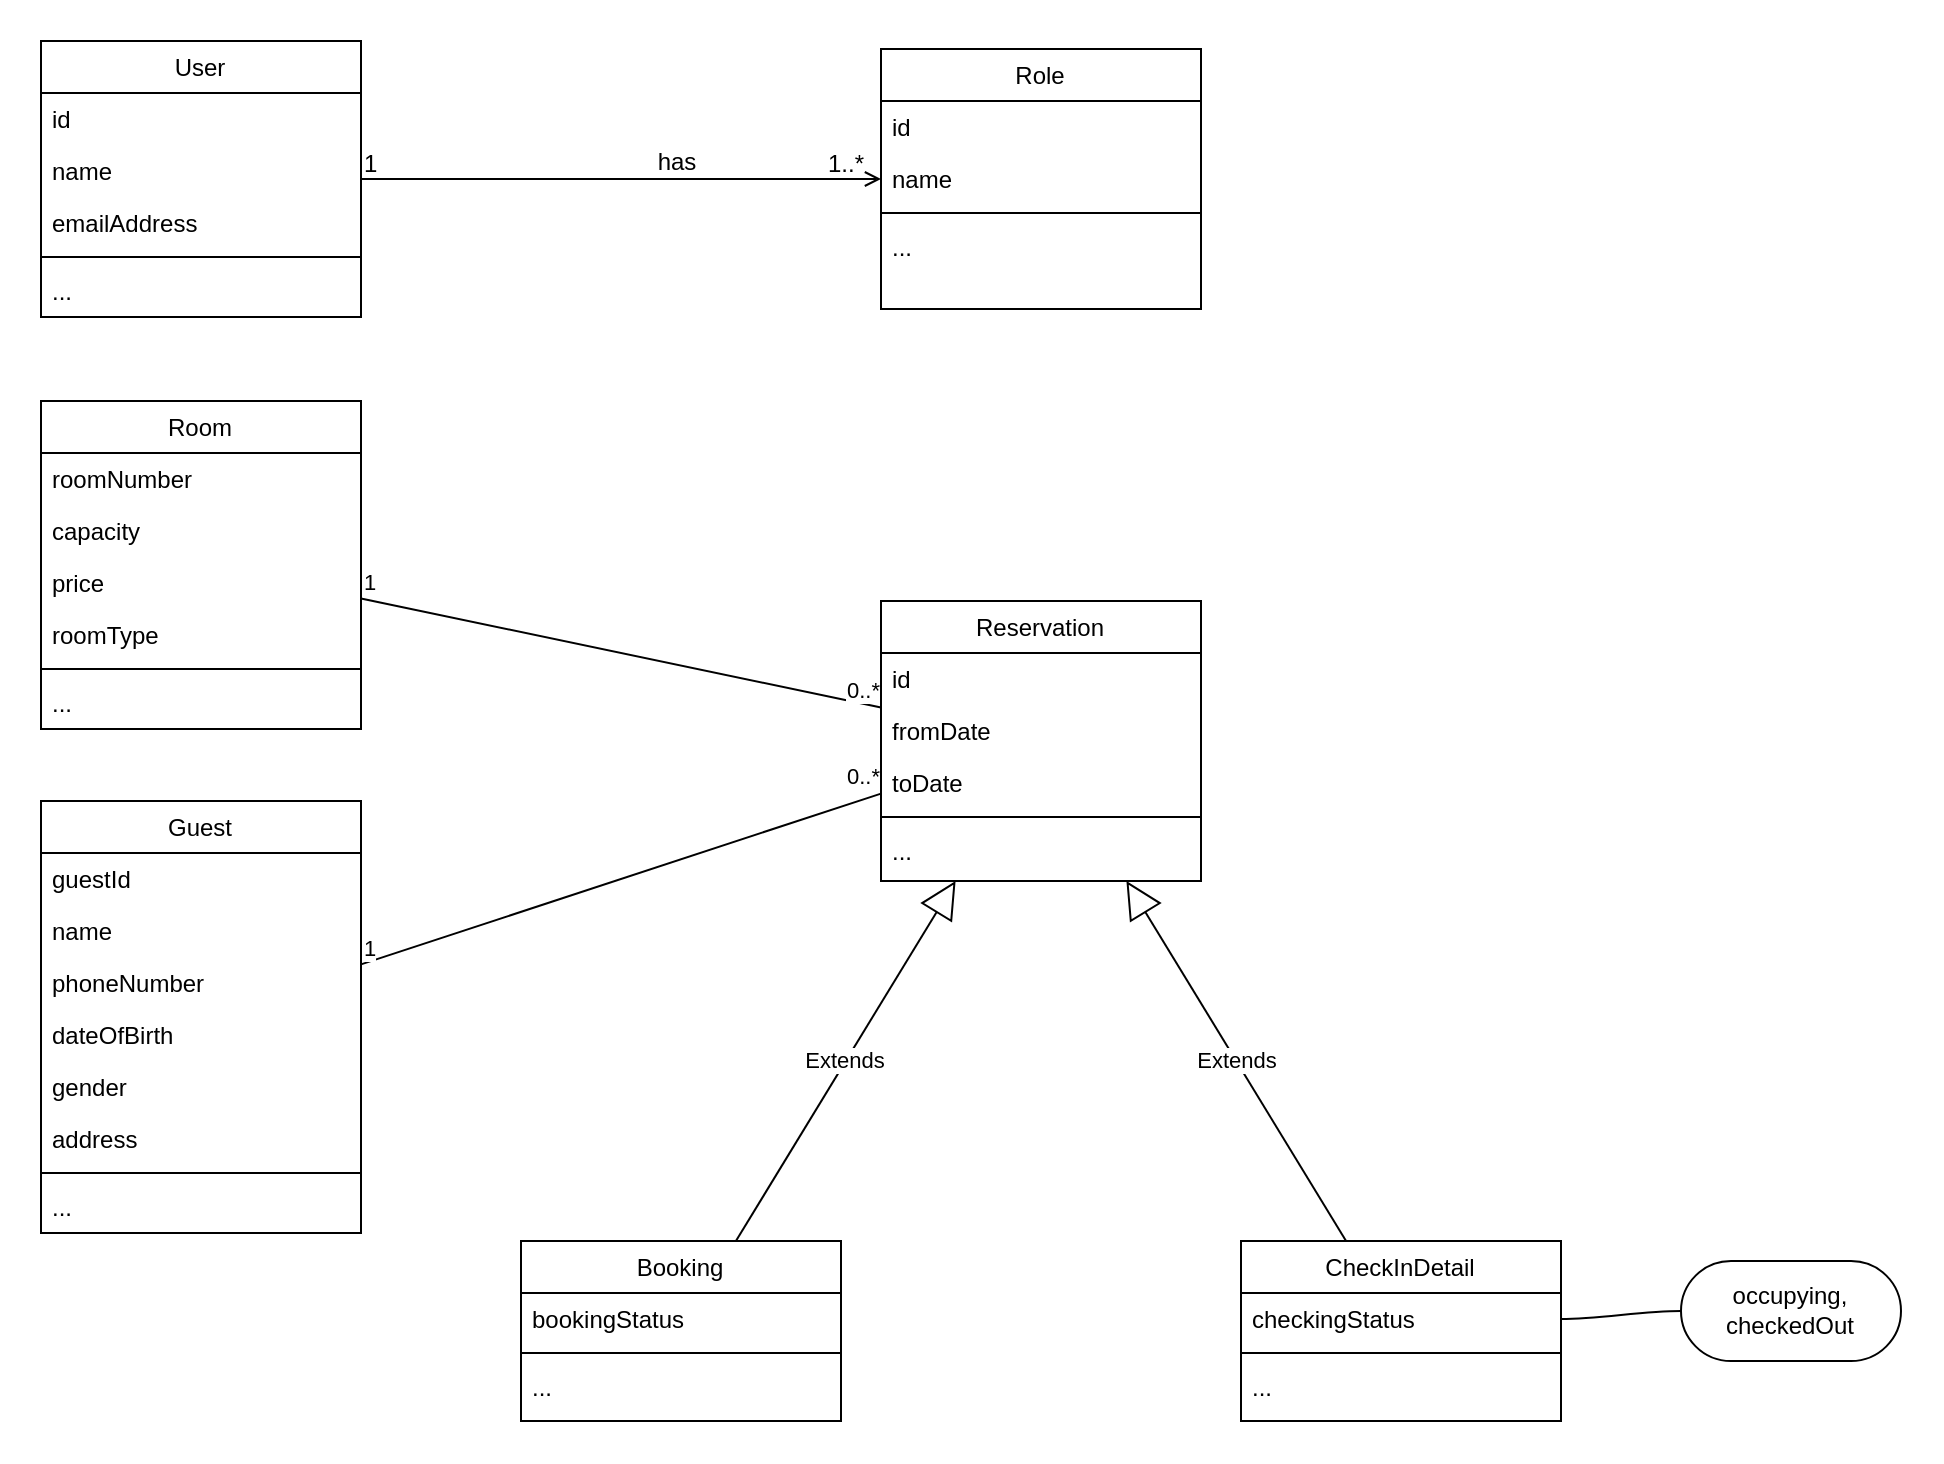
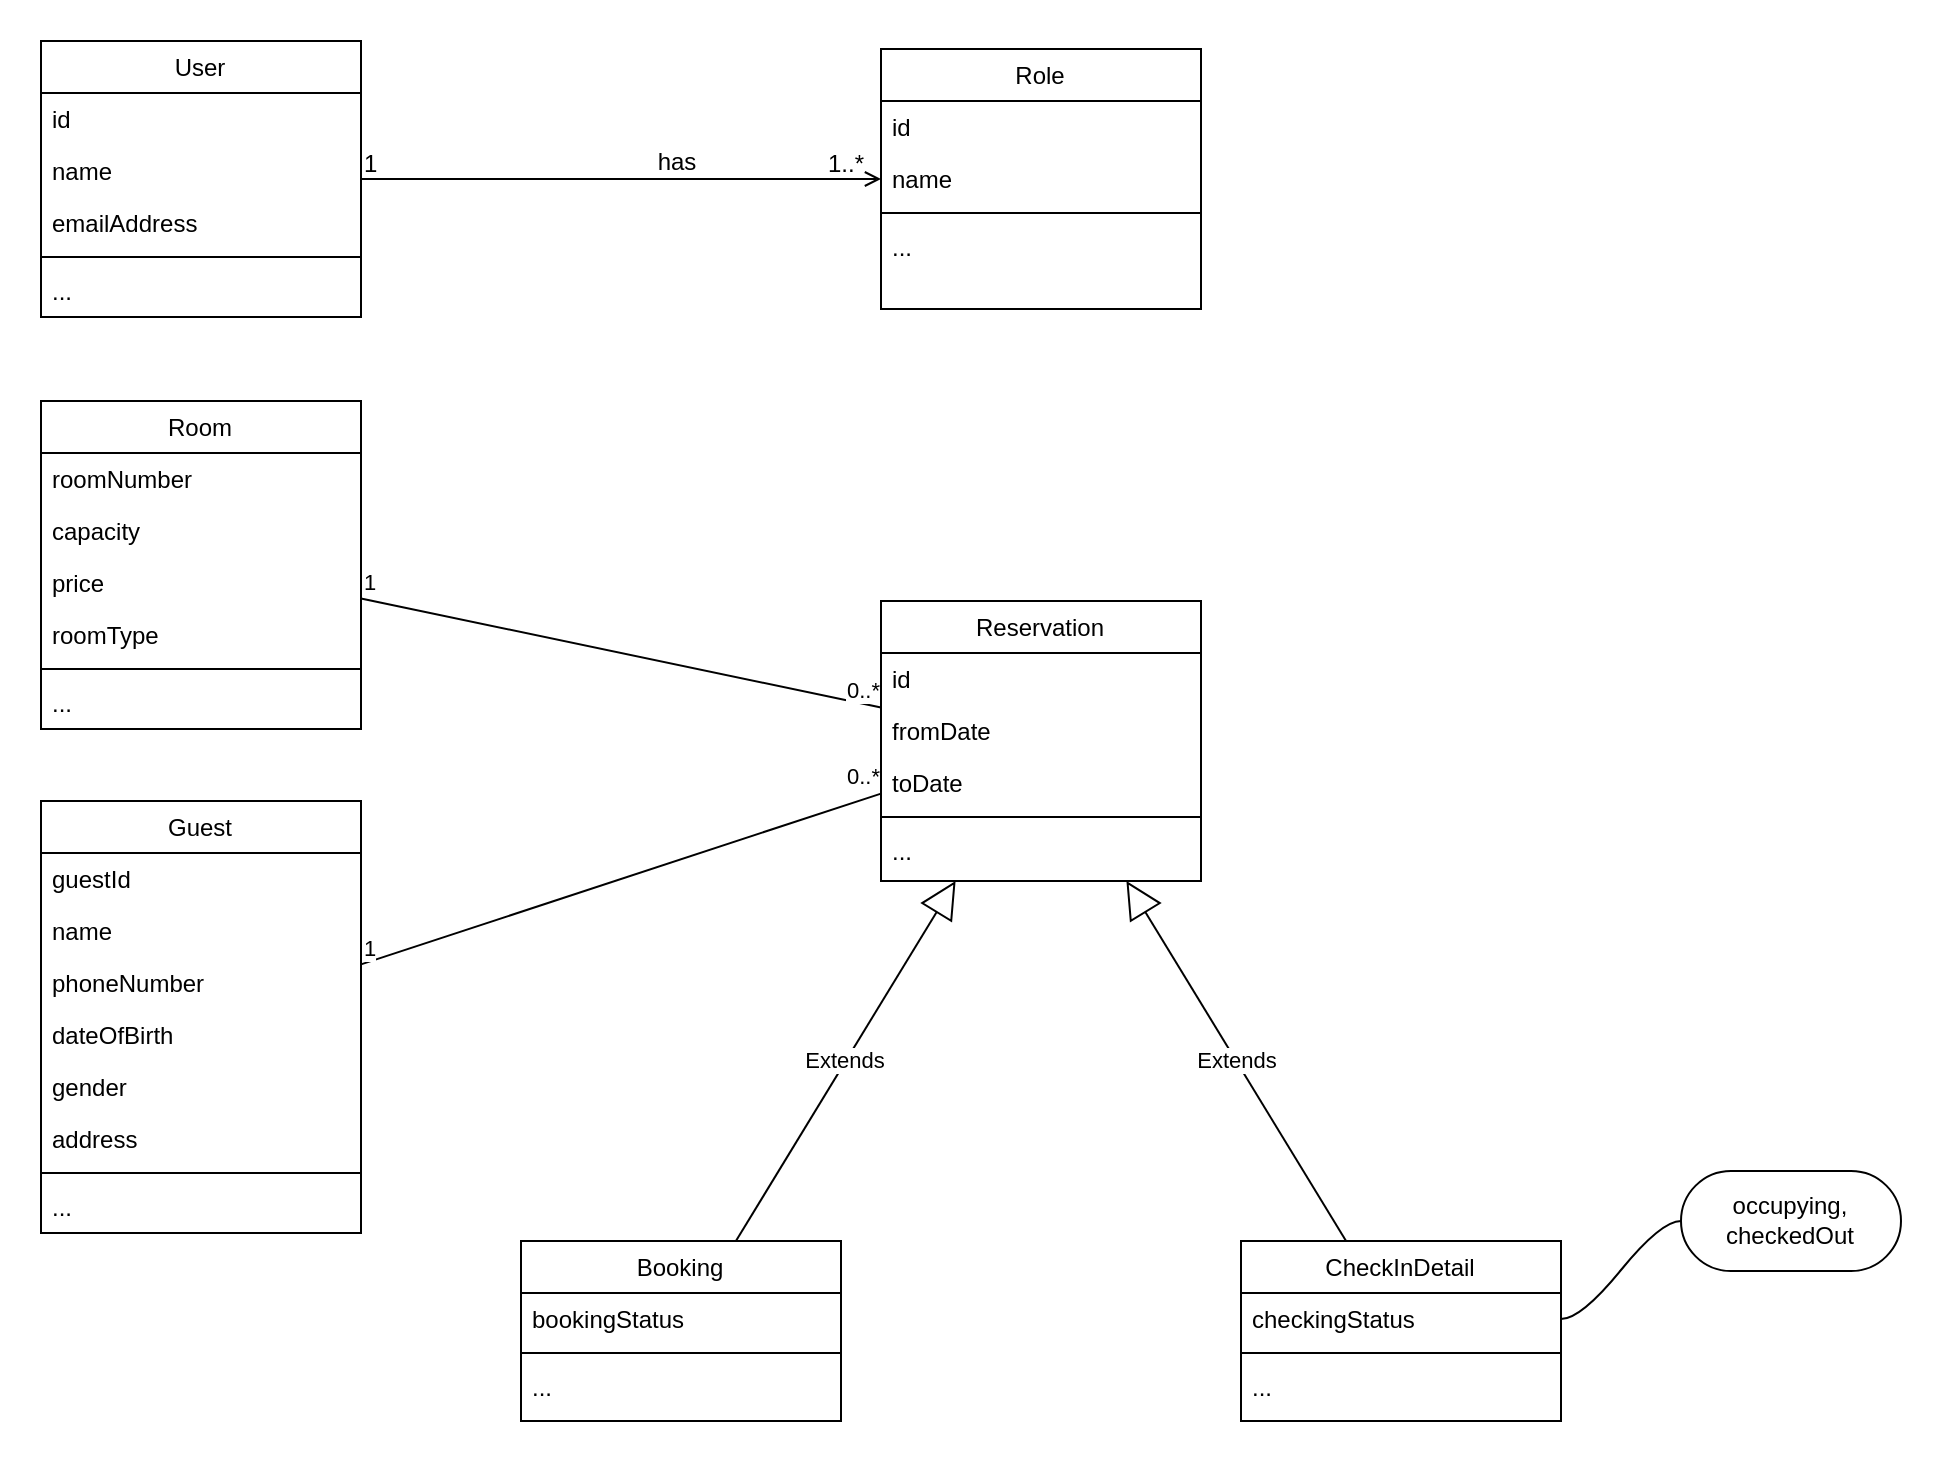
(1791, 1311) -> (1791, 1221)
